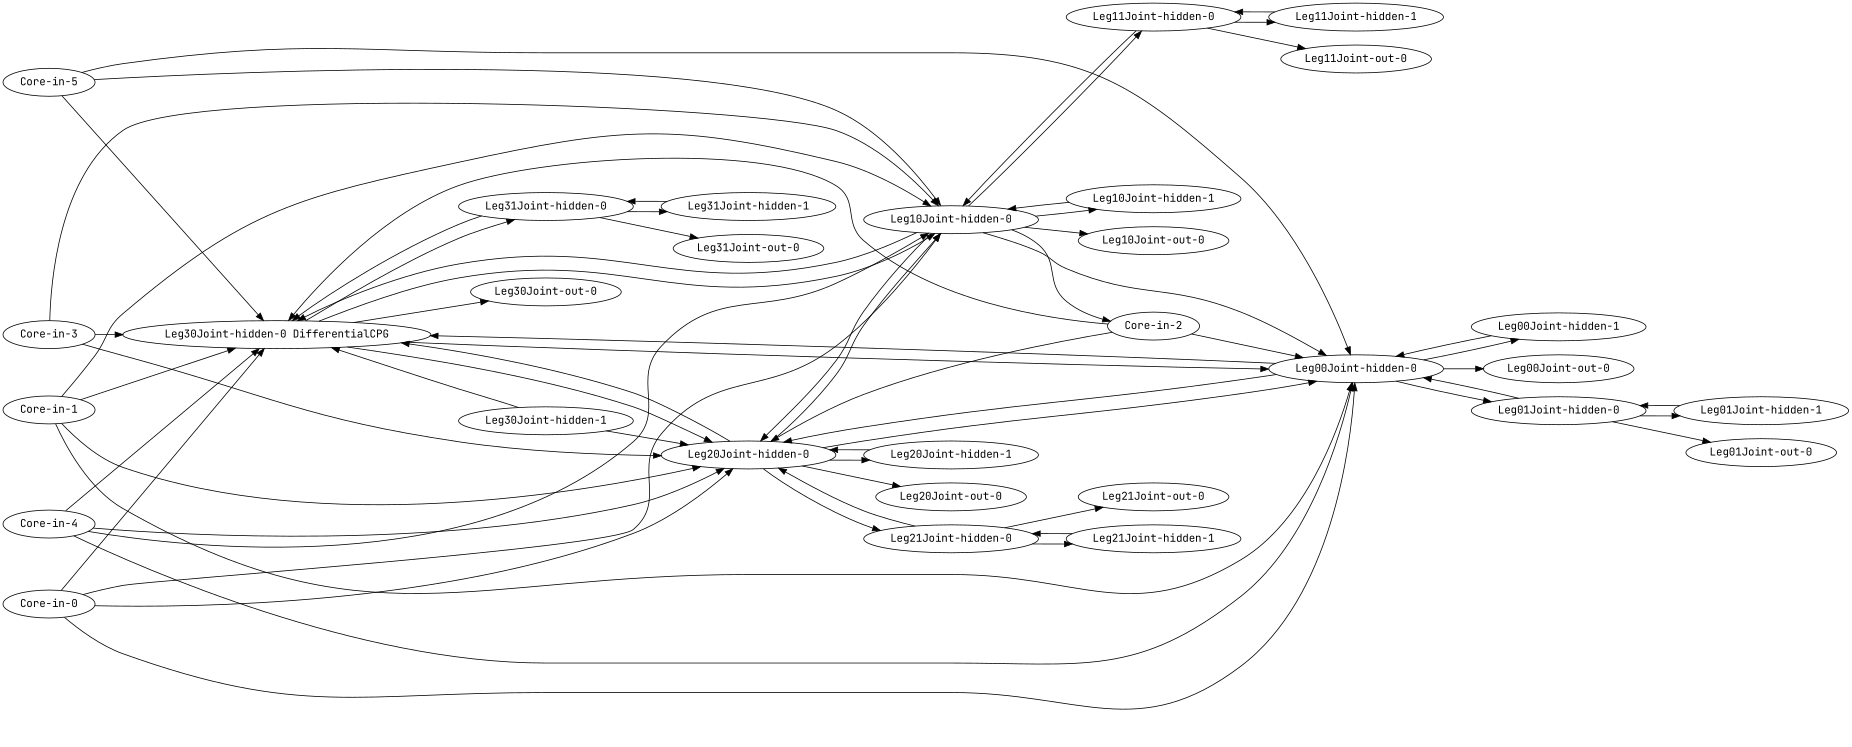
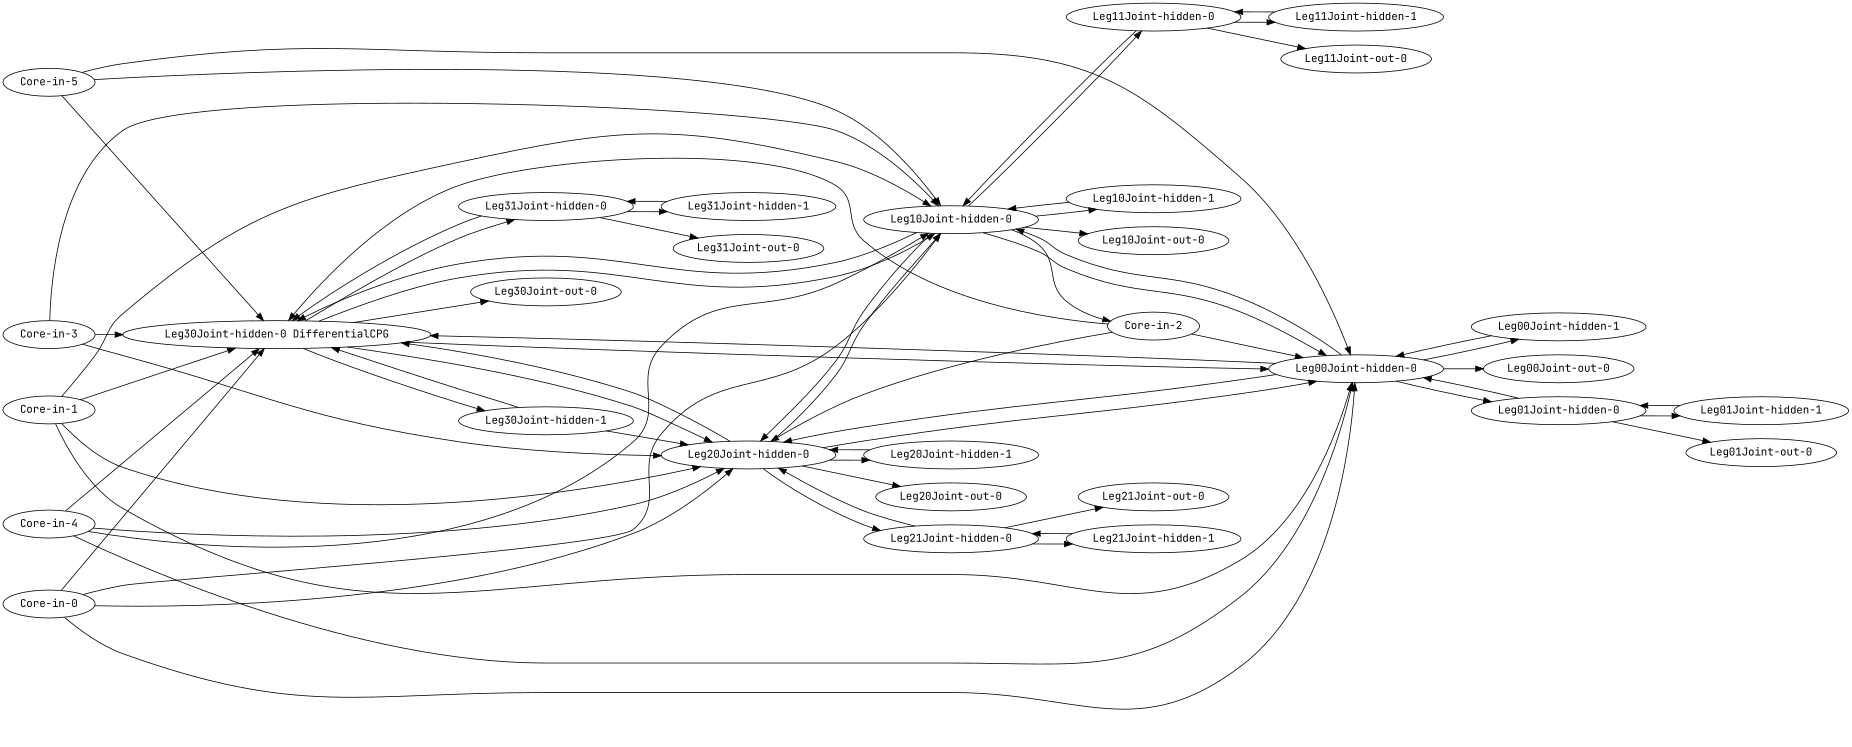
none -> (1187, 282)
none -> (390, 380)
